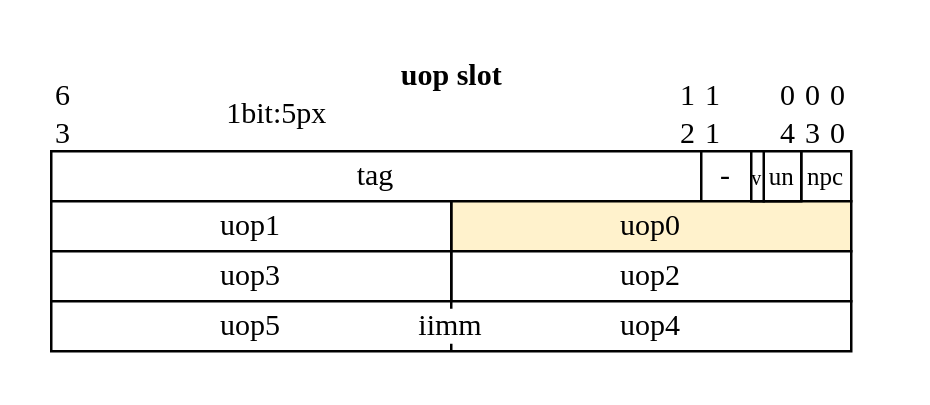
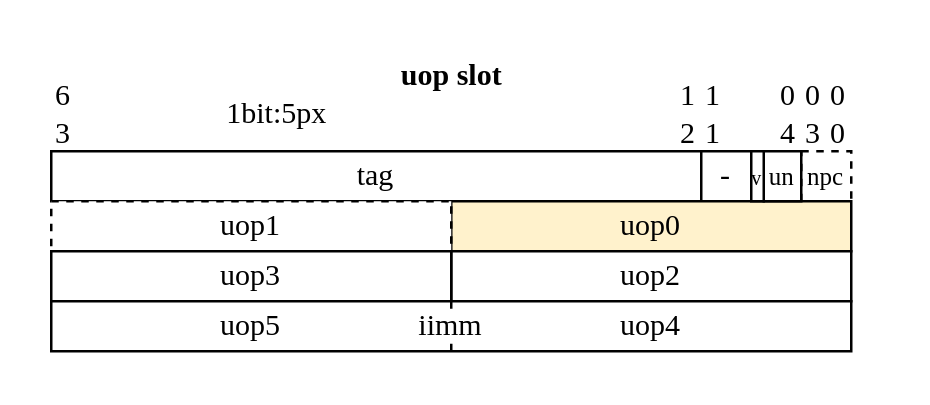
(826, 176) -> (826, 176)
(251, 226) -> (251, 226)
